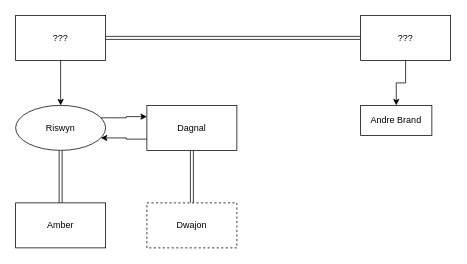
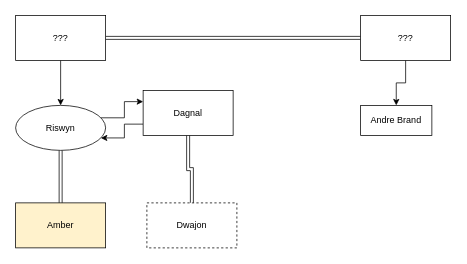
(192, 128) -> (188, 113)
(60, 225) -> (60, 225)
